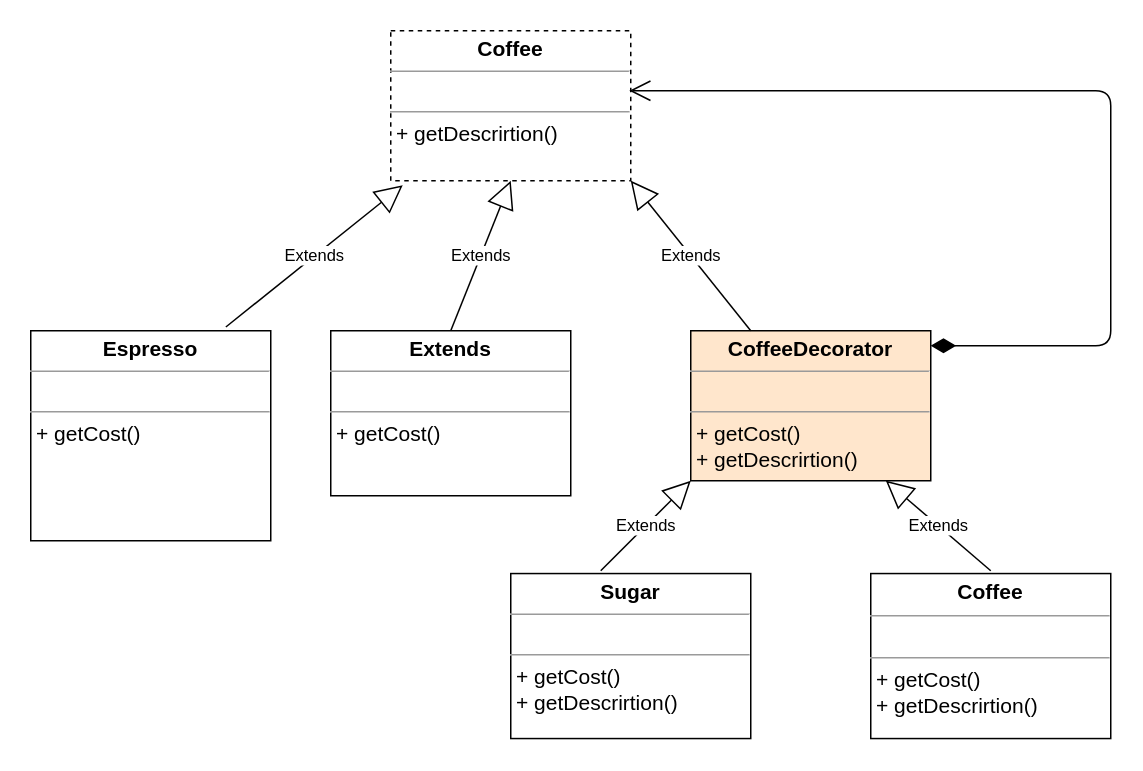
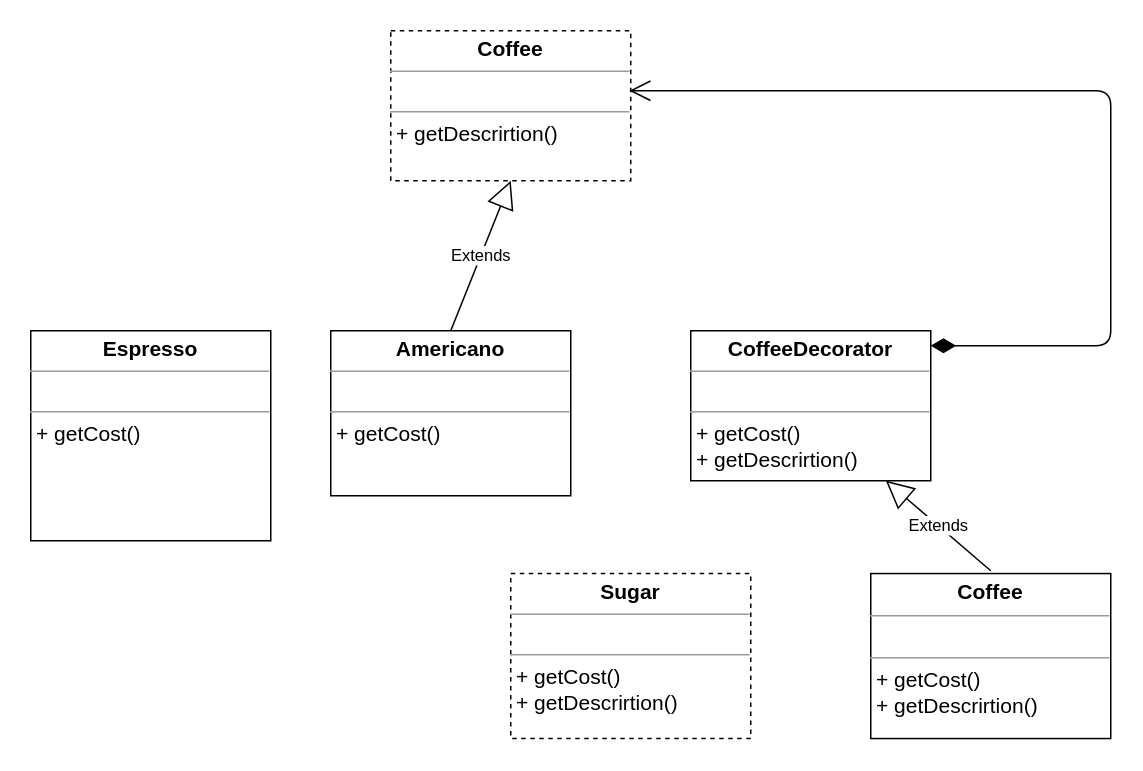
(303, 265) -> none
(699, 266) -> none
(384, 352) -> (384, 352)
(811, 406) -> (811, 406)
(636, 535) -> none
(631, 656) -> (631, 656)
